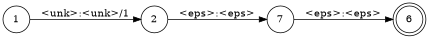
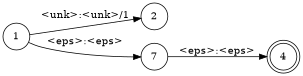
(213, 19) -> (80, 54)
(409, 19) -> (283, 57)
